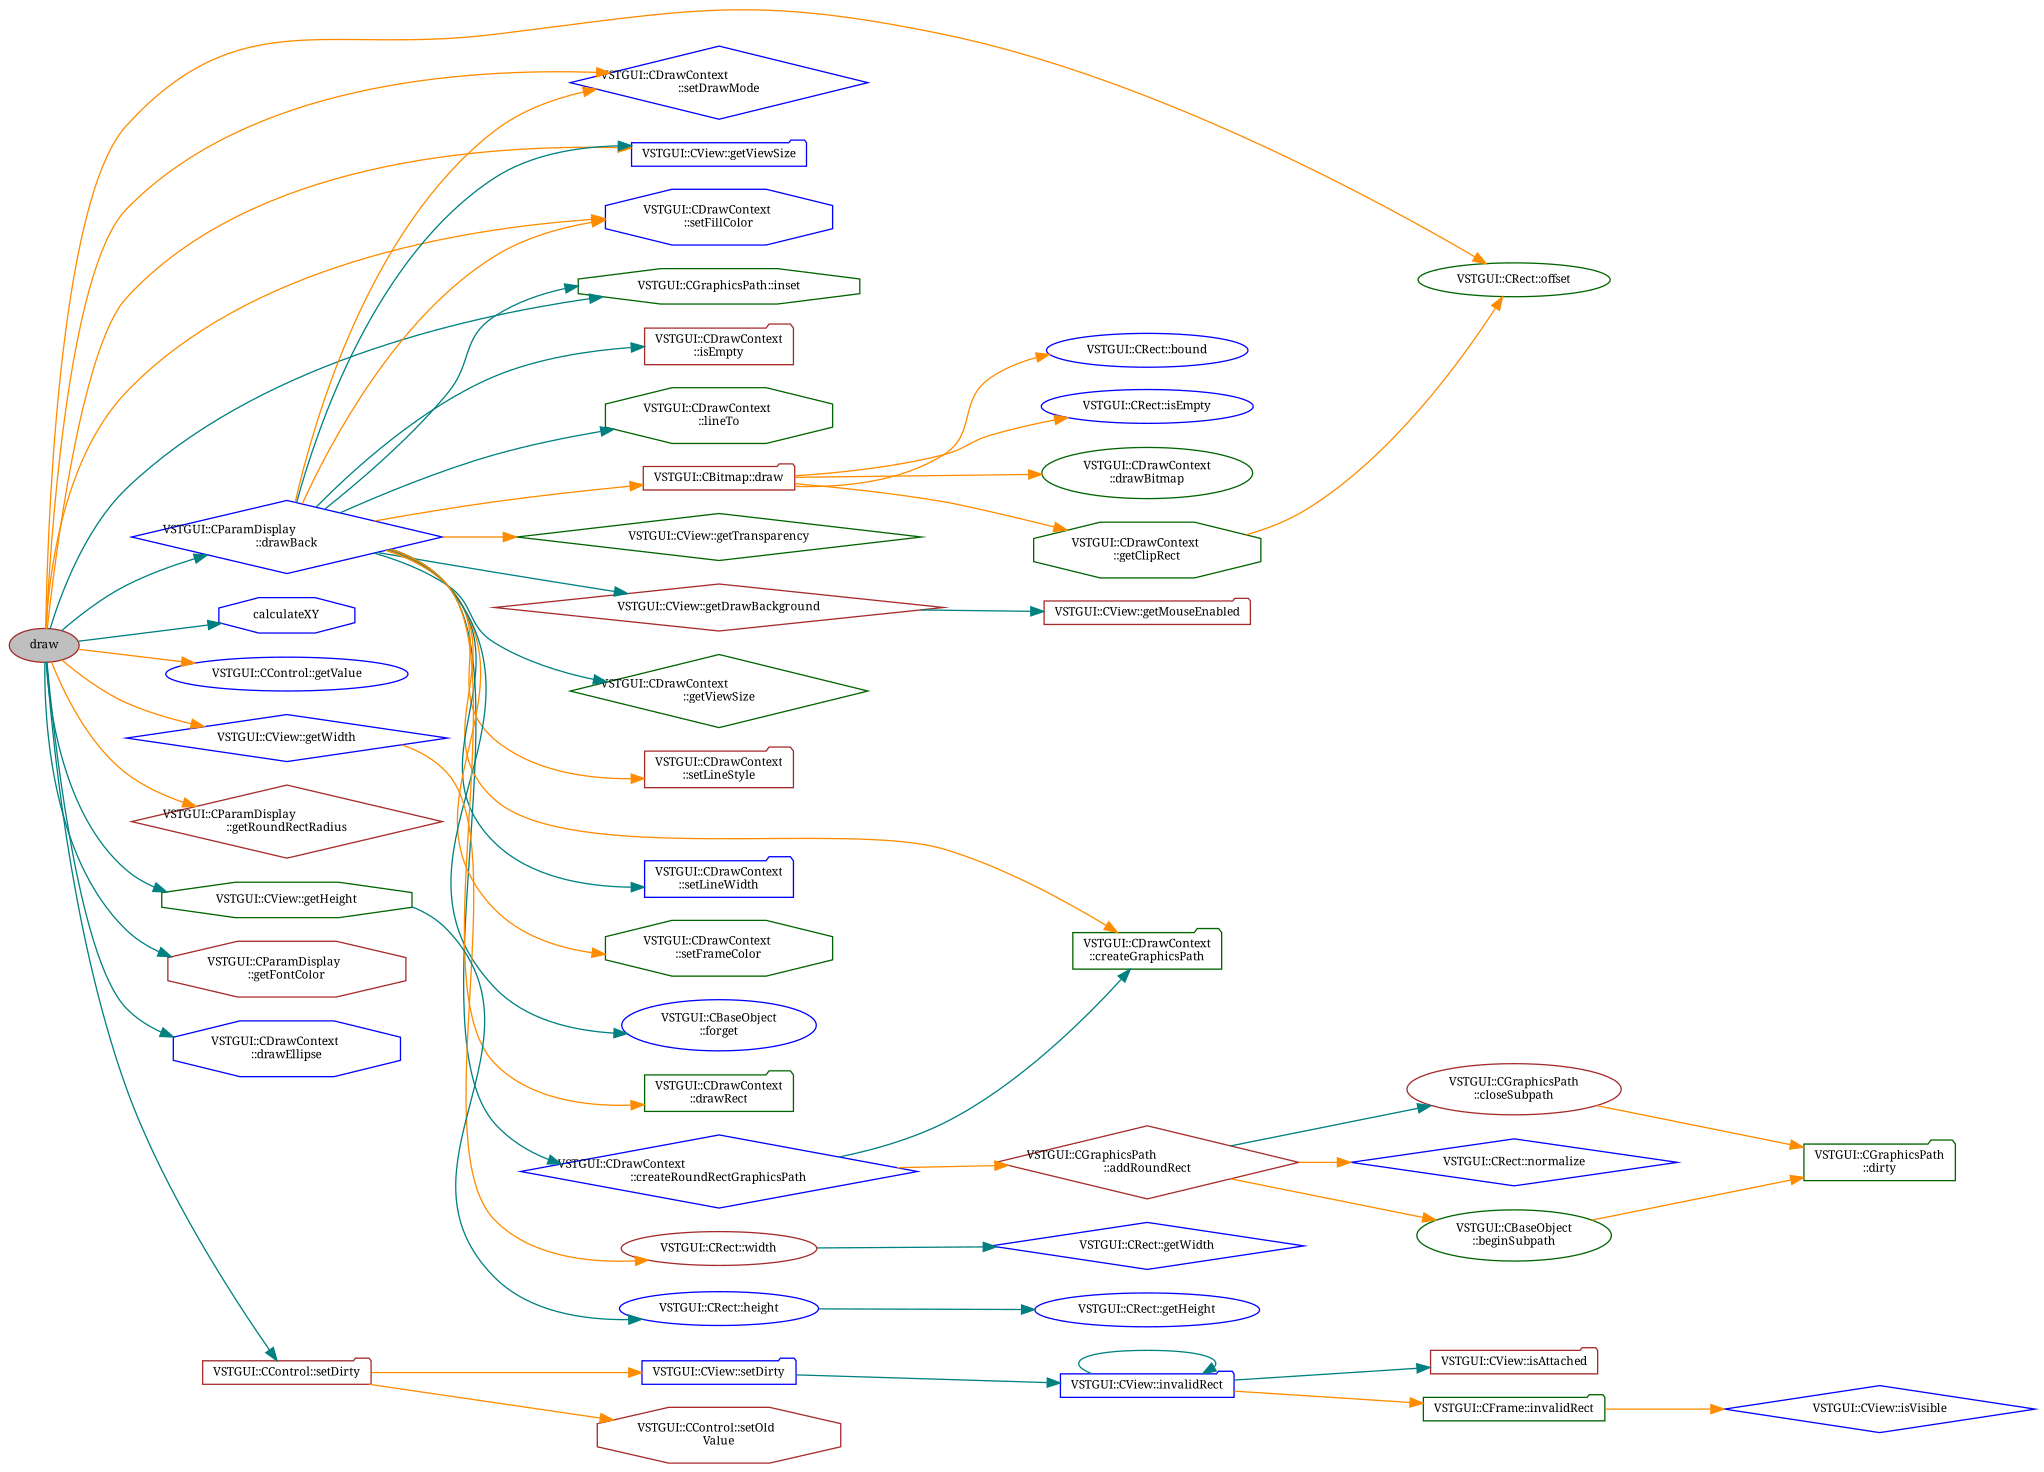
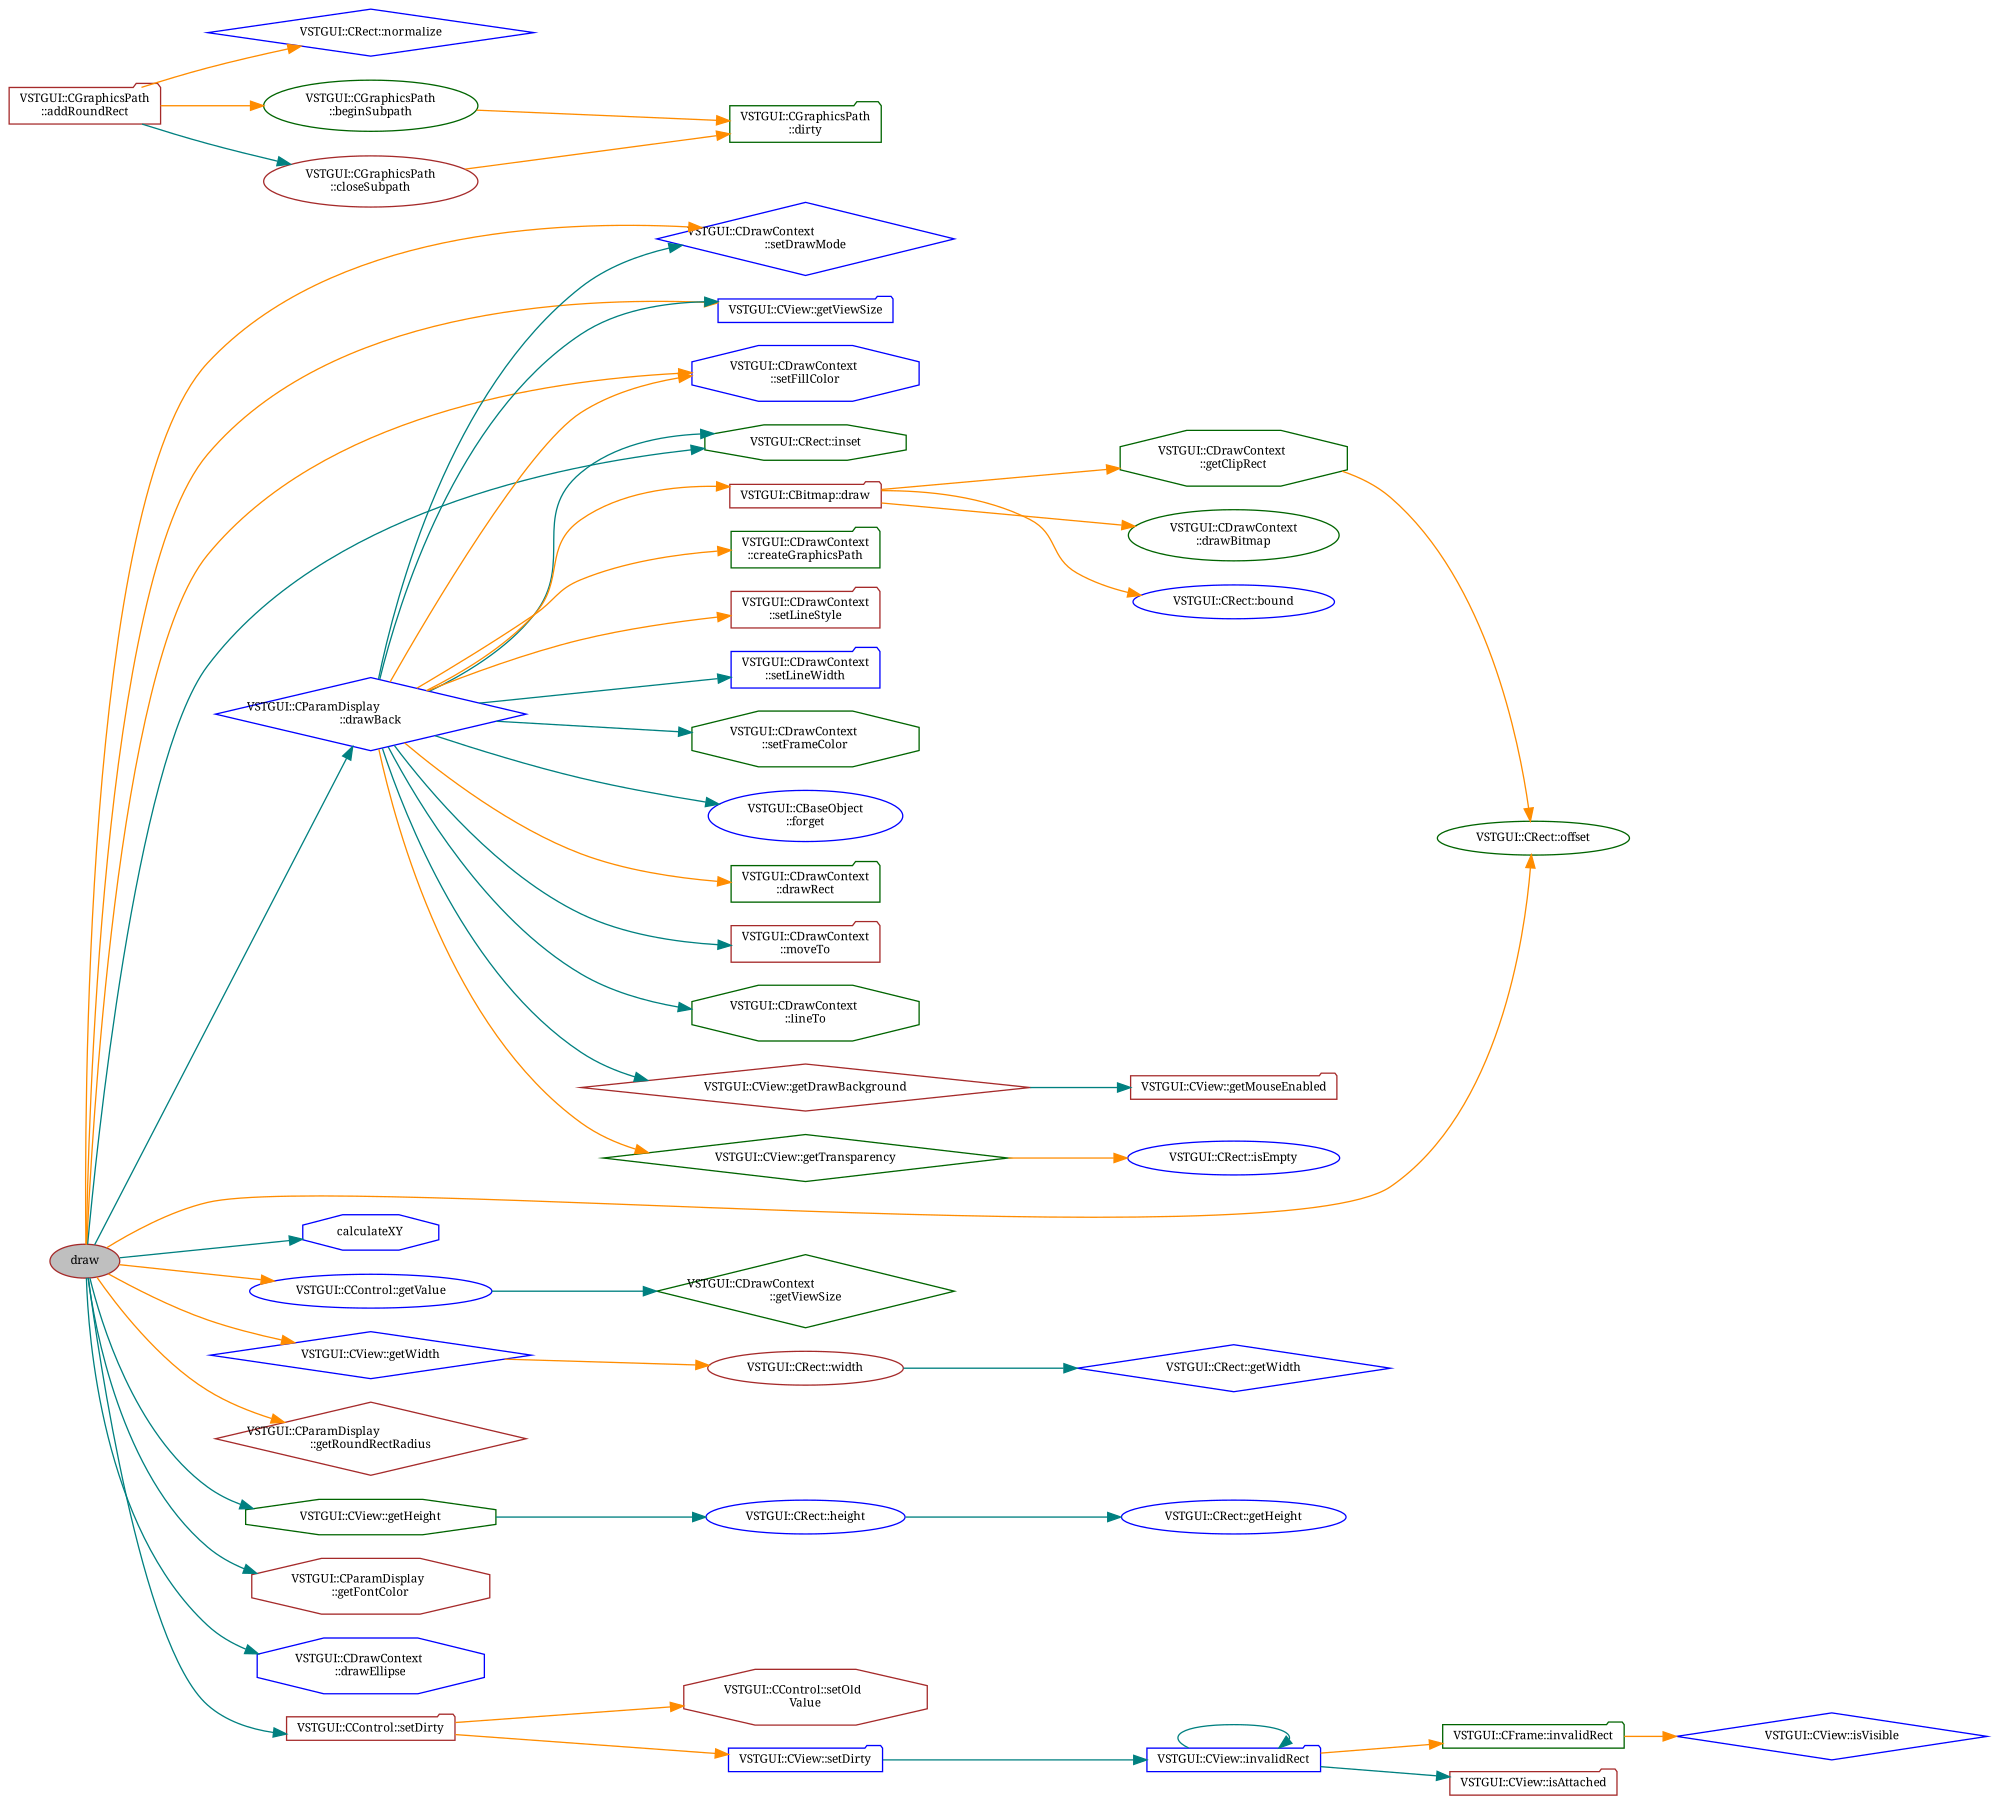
(382, 268) -> (471, 423)
(719, 286) -> (806, 443)
(719, 346) -> (806, 944)
(908, 462) -> (1061, 1158)
(490, 640) -> (567, 1291)
(482, 891) -> (588, 727)
(1147, 1162) -> (85, 106)
(719, 1171) -> none
(1514, 1235) -> (371, 106)
